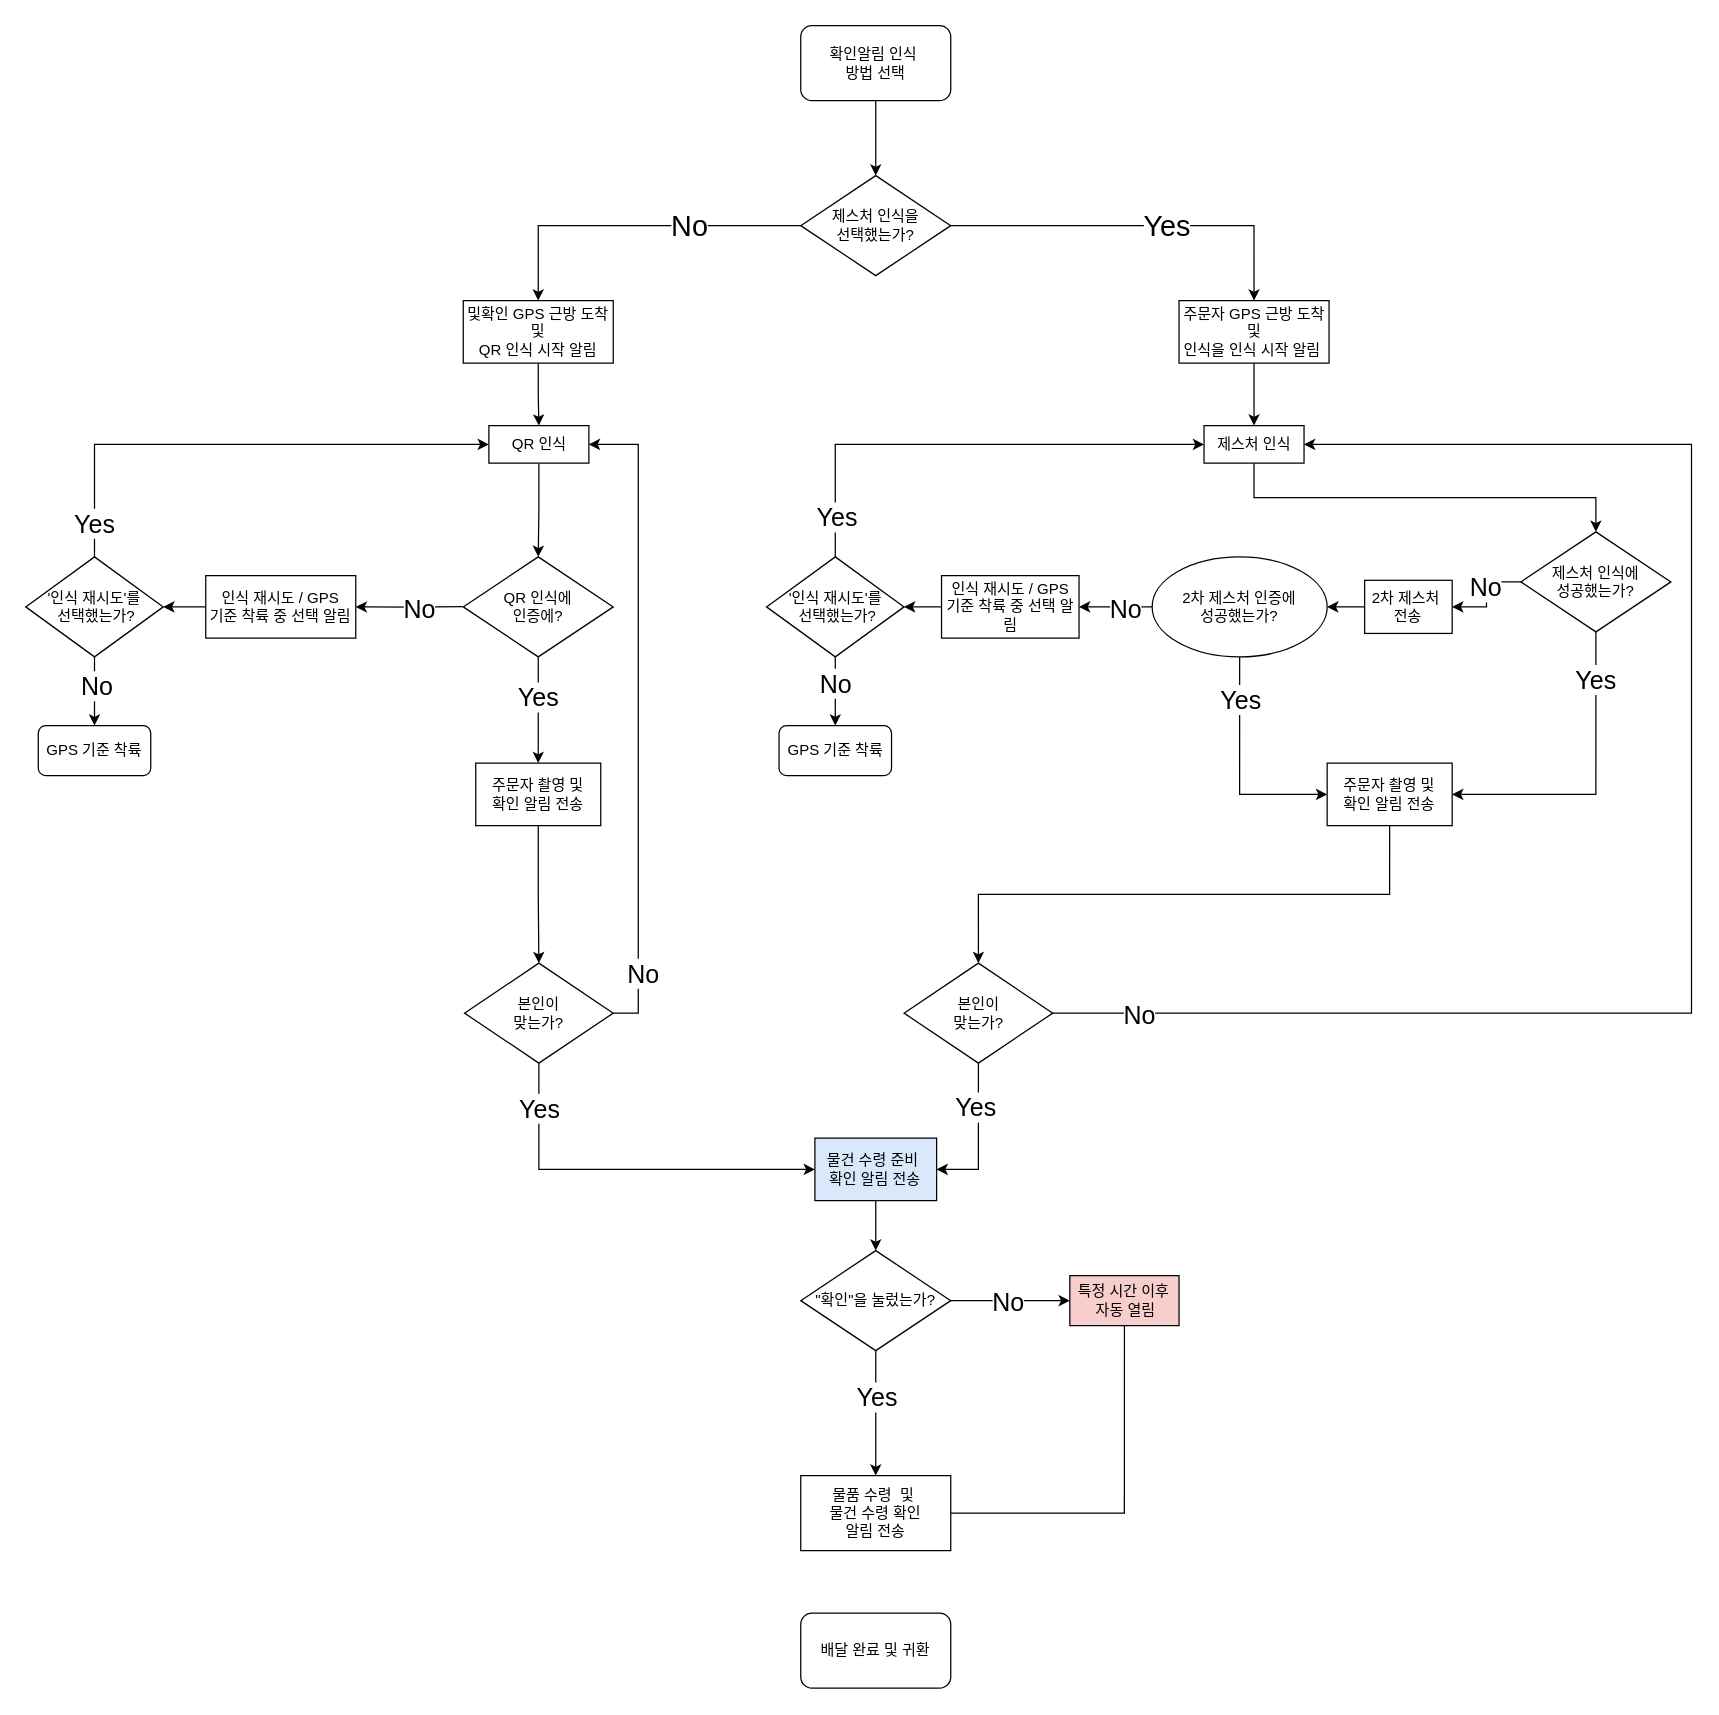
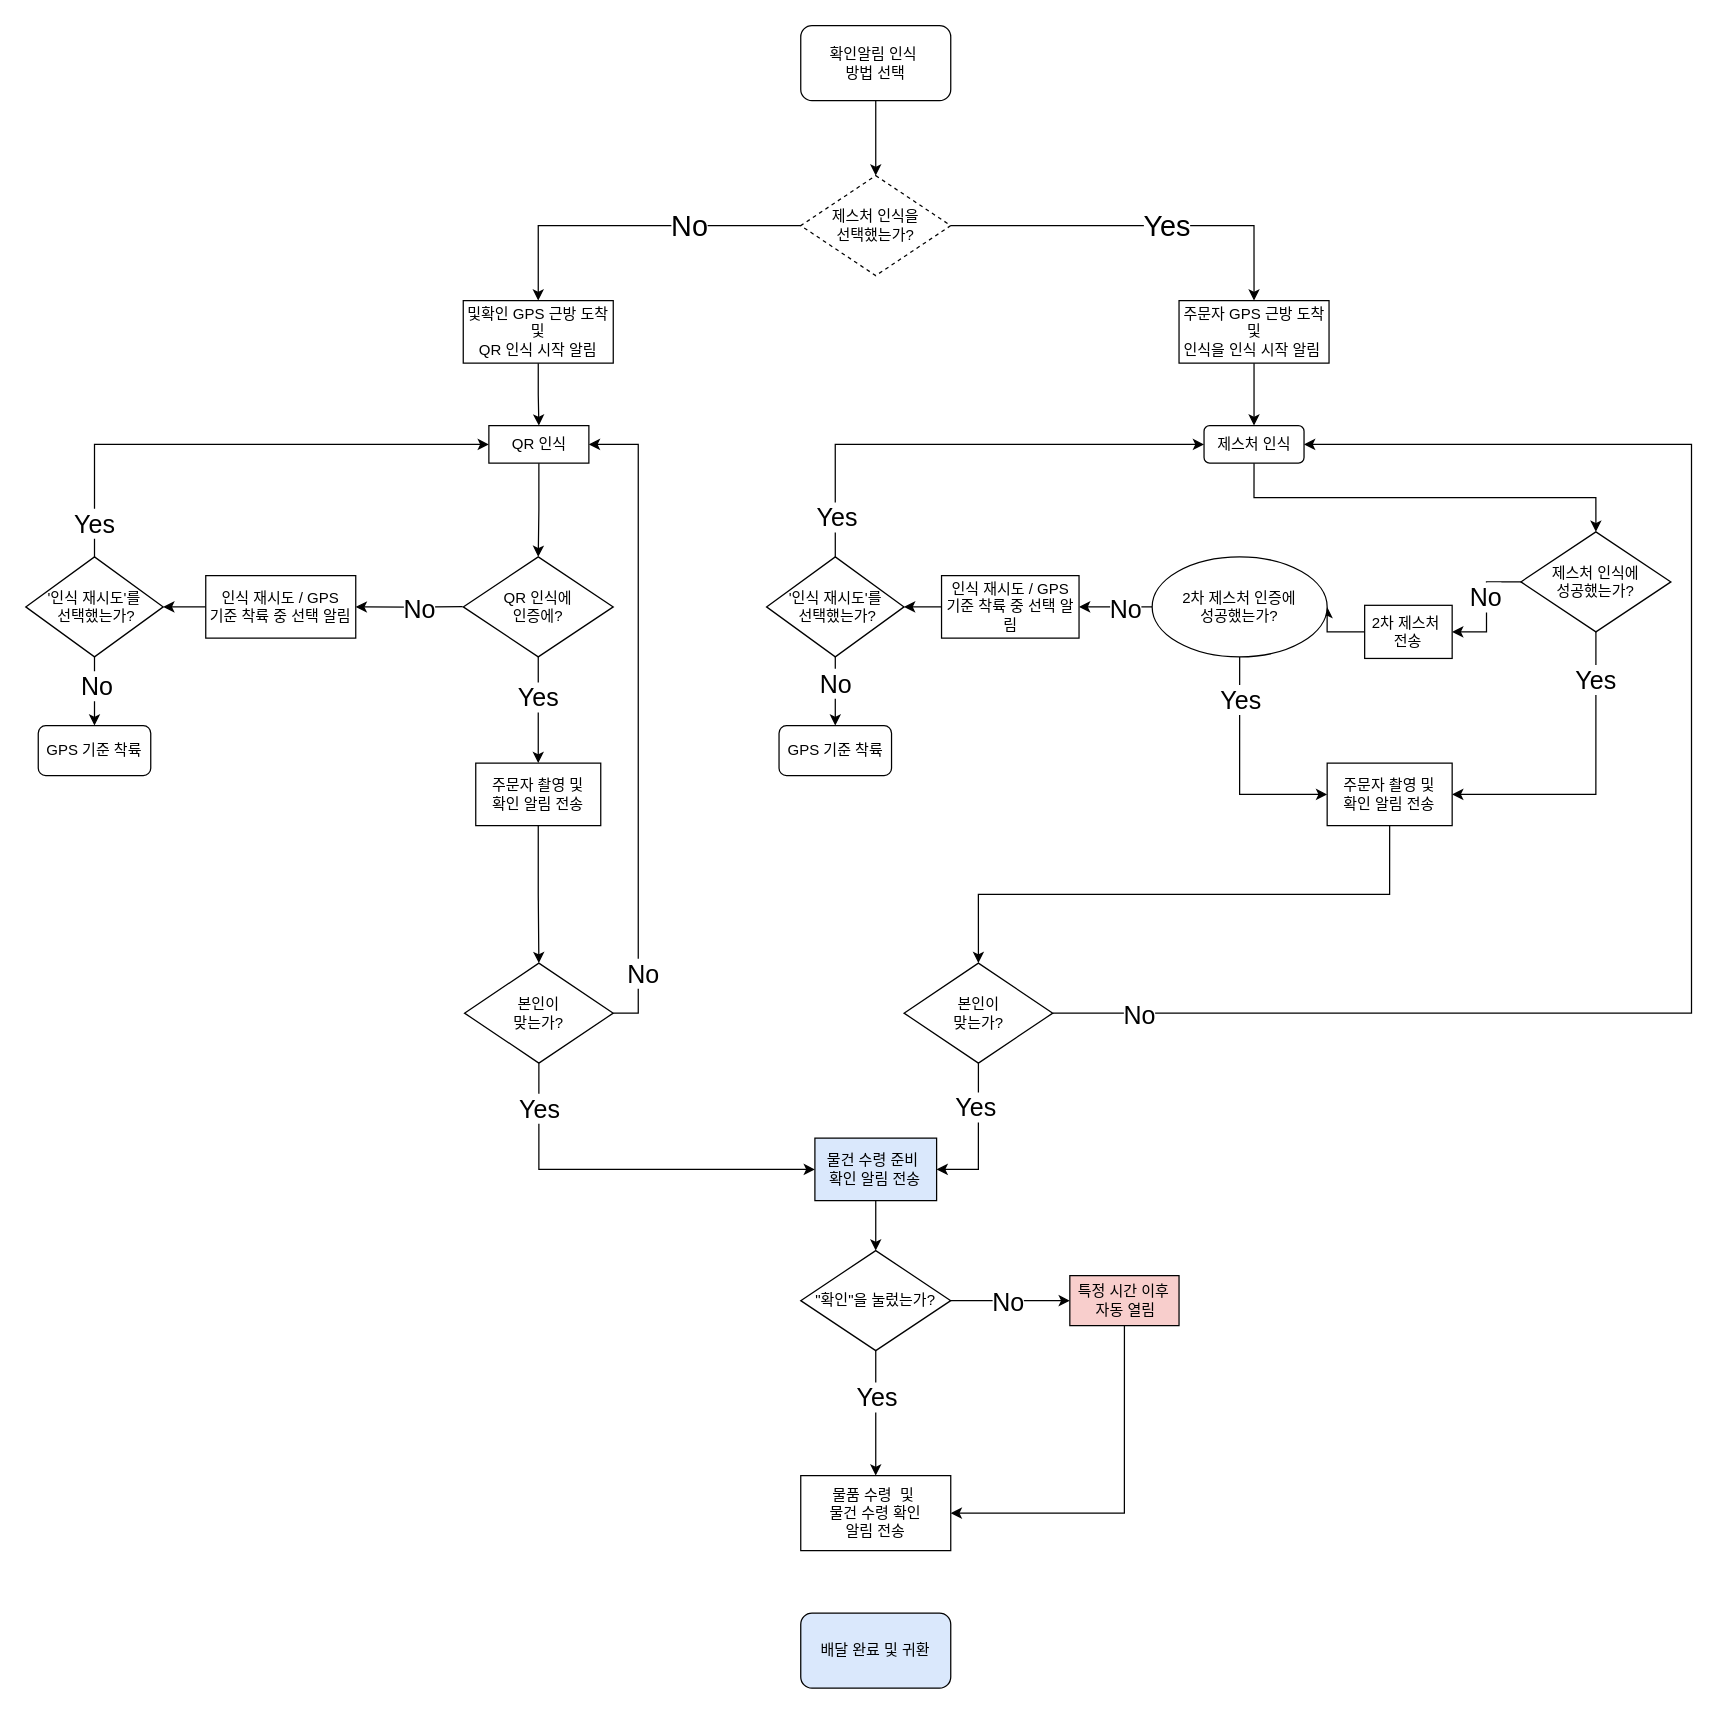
(876, 226) -> (876, 226)
(1254, 444) -> (1254, 444)
(1408, 607) -> (1408, 632)
(957, 1513) -> (961, 1513)
(876, 1651) -> (876, 1651)
